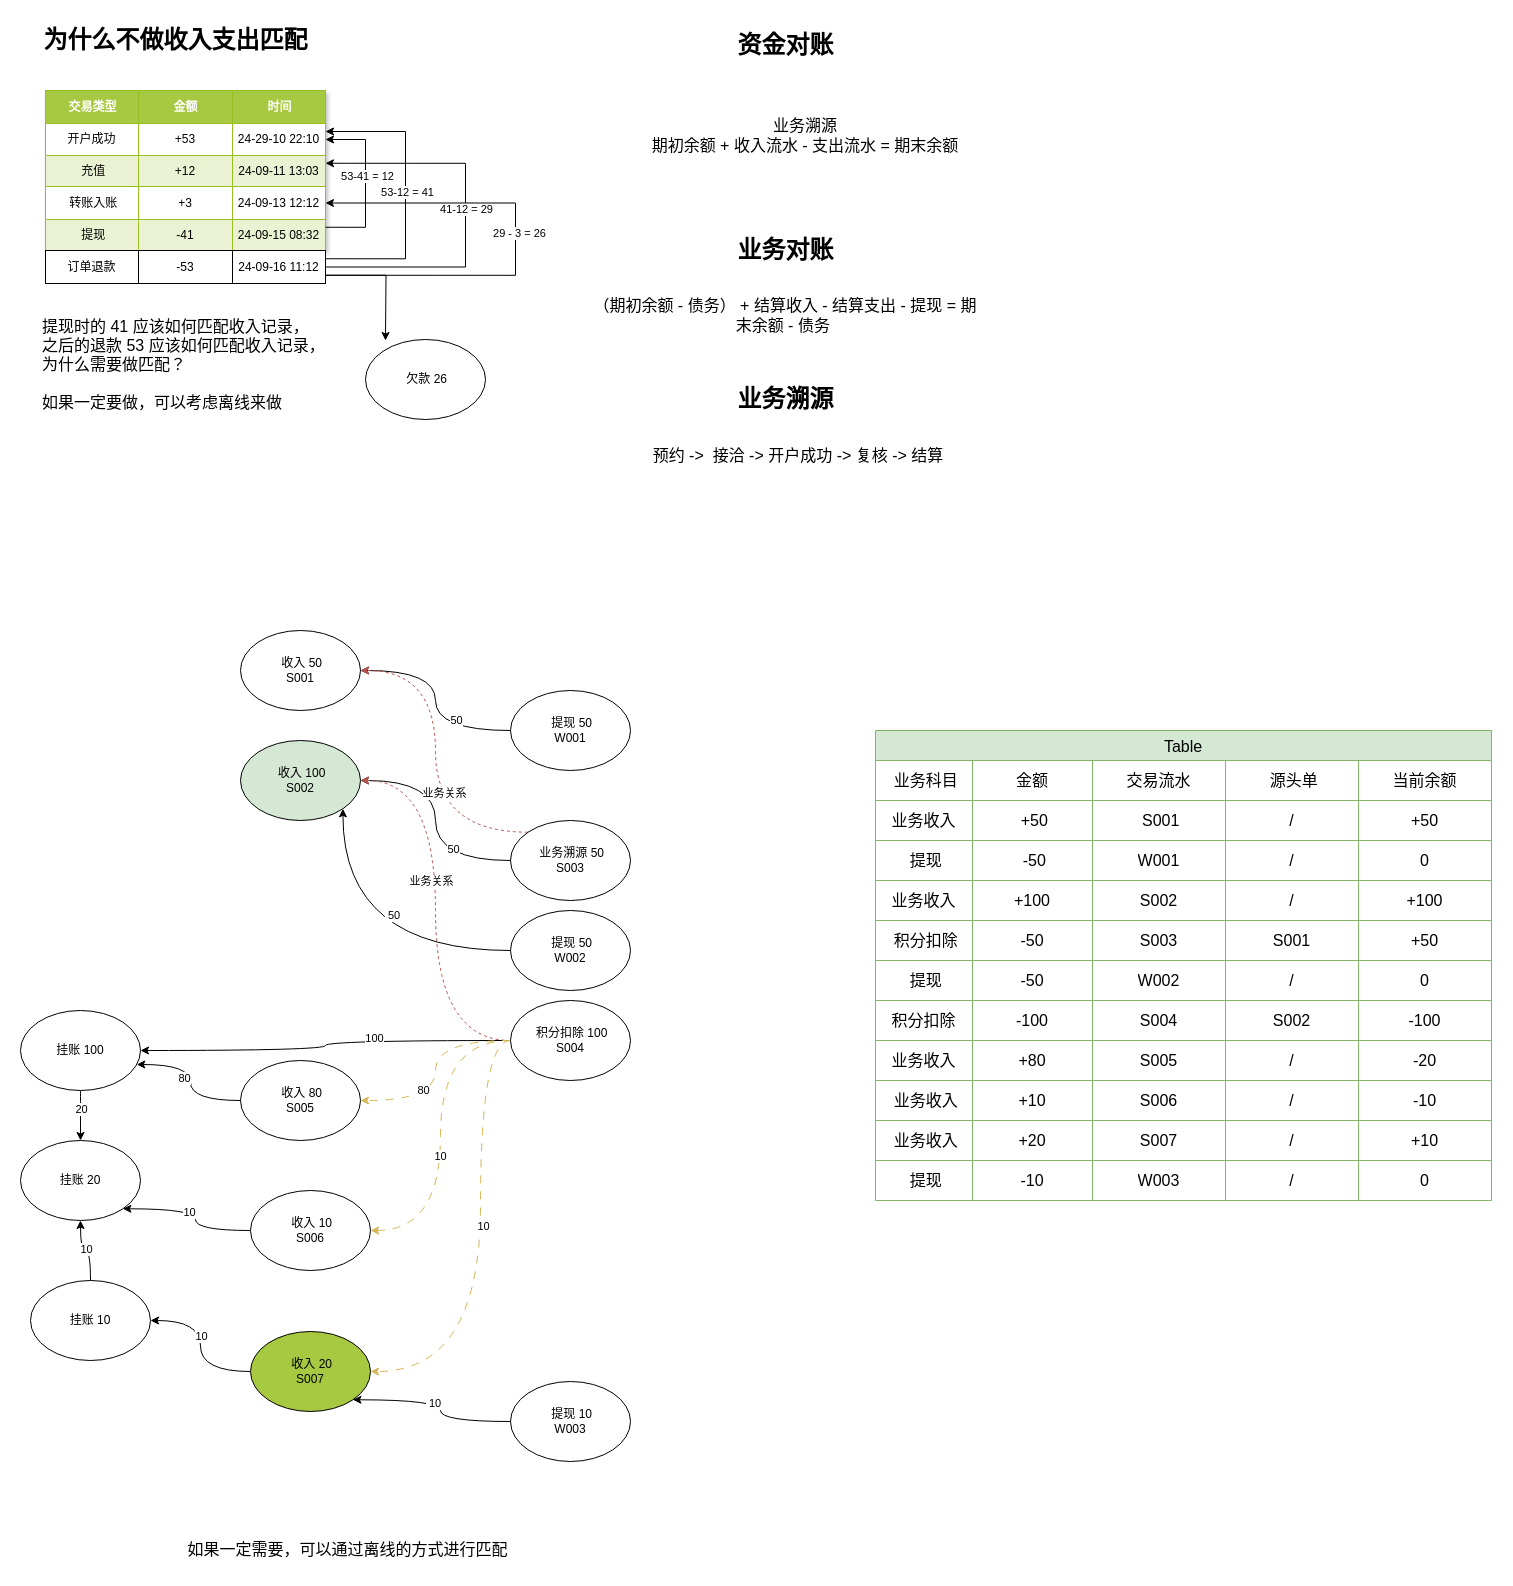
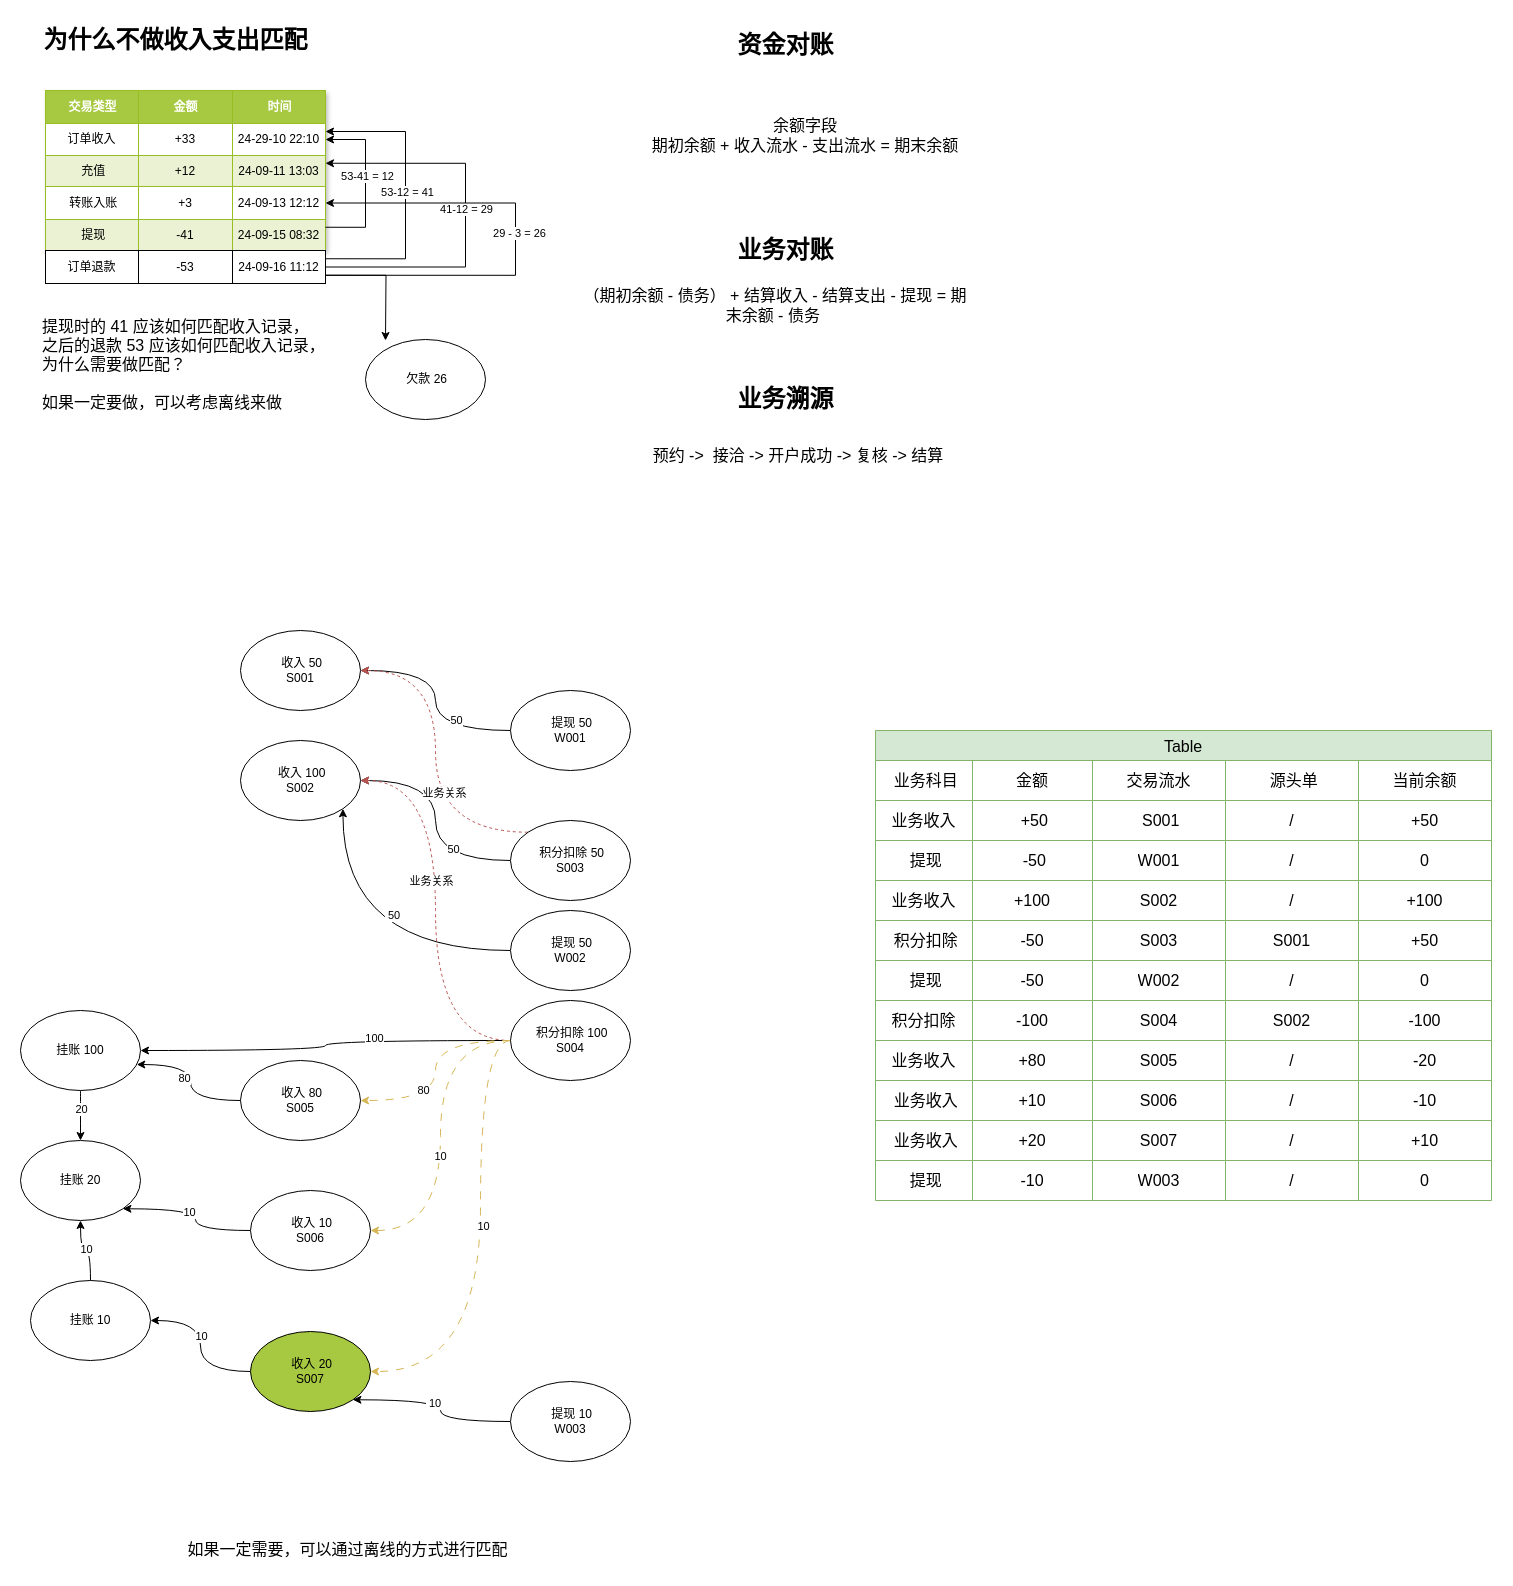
(806, 136) -> (806, 136)
(92, 140) -> (92, 140)
(186, 140) -> (186, 140)
(786, 316) -> (776, 306)
(301, 781) -> (301, 781)
(571, 861) -> (571, 861)
